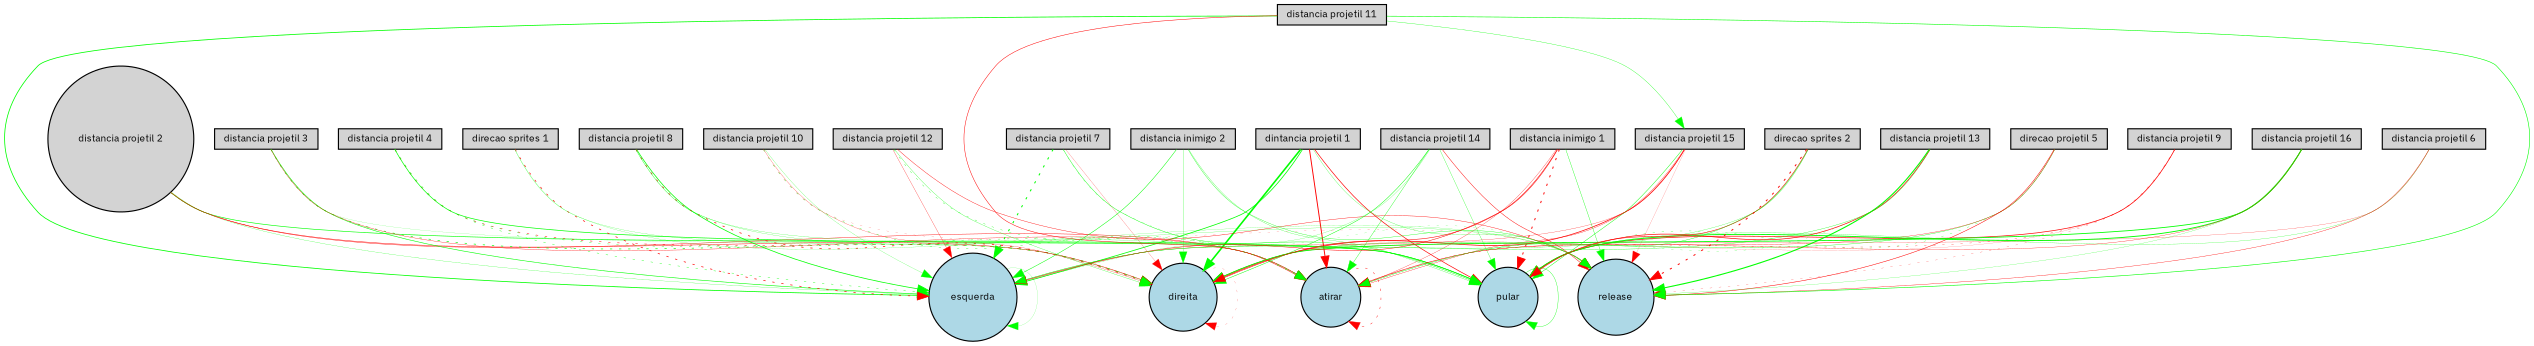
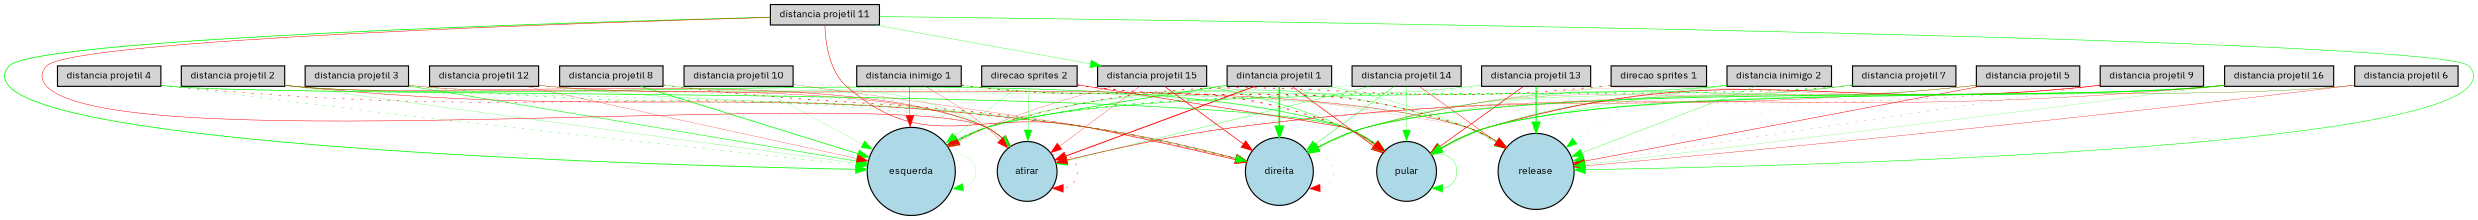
(121, 139) -> (233, 76)
(2059, 139) -> (2028, 76)
(1034, 240) -> (1607, 116)
(1405, 240) -> (934, 125)
